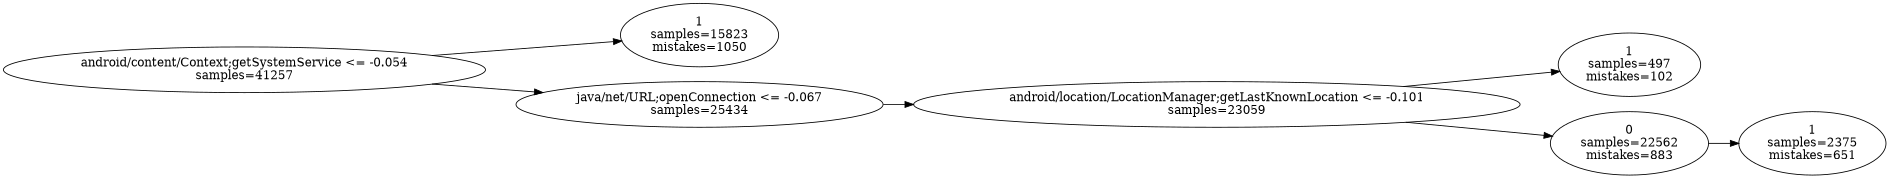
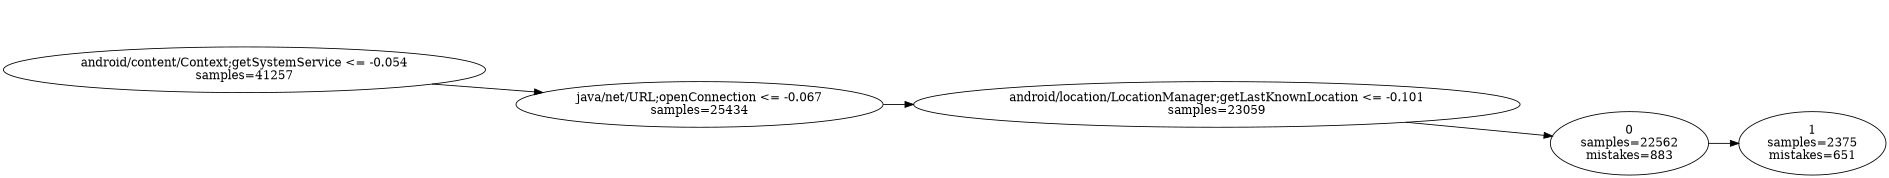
(700, 35) -> none
(1629, 65) -> none
